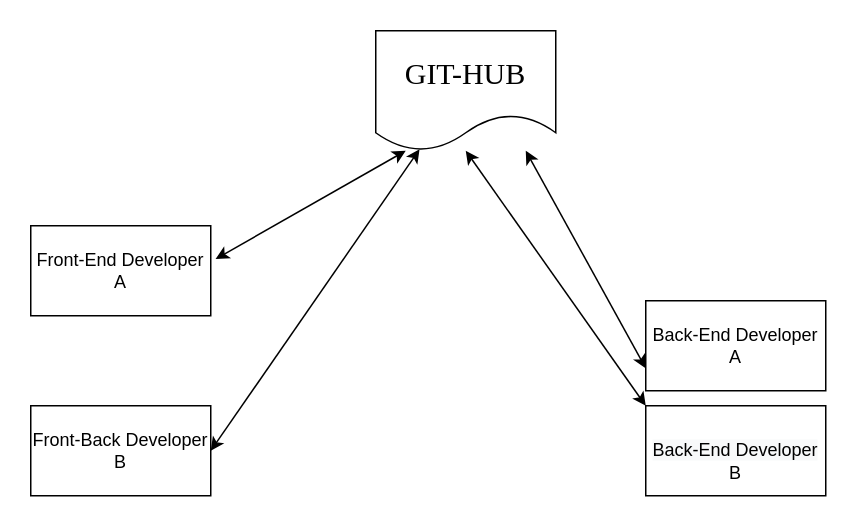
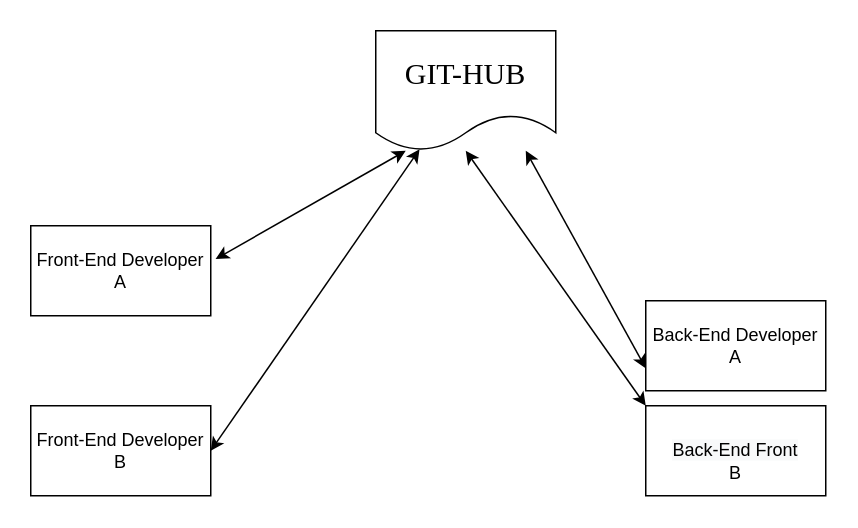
(121, 451) -> (121, 451)
(736, 451) -> (736, 451)
